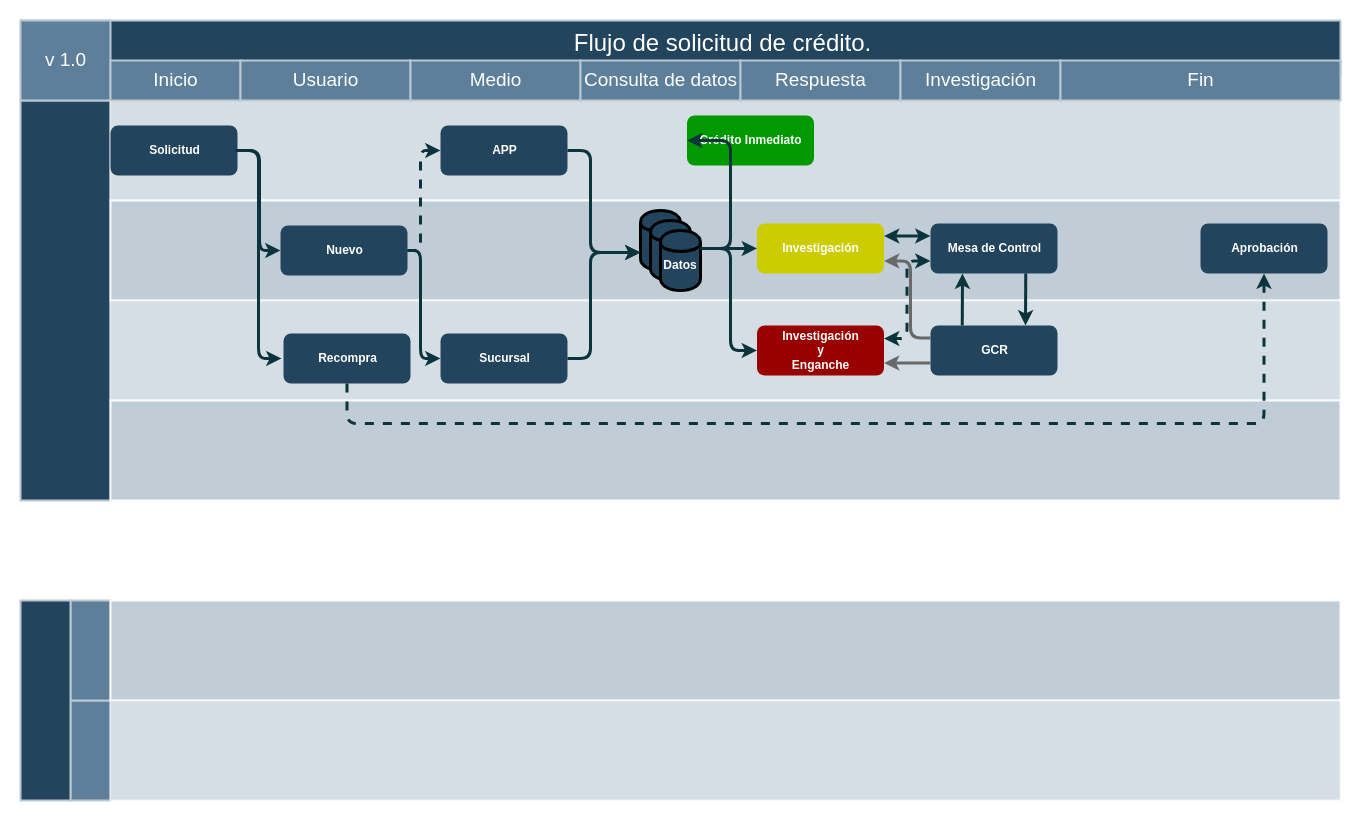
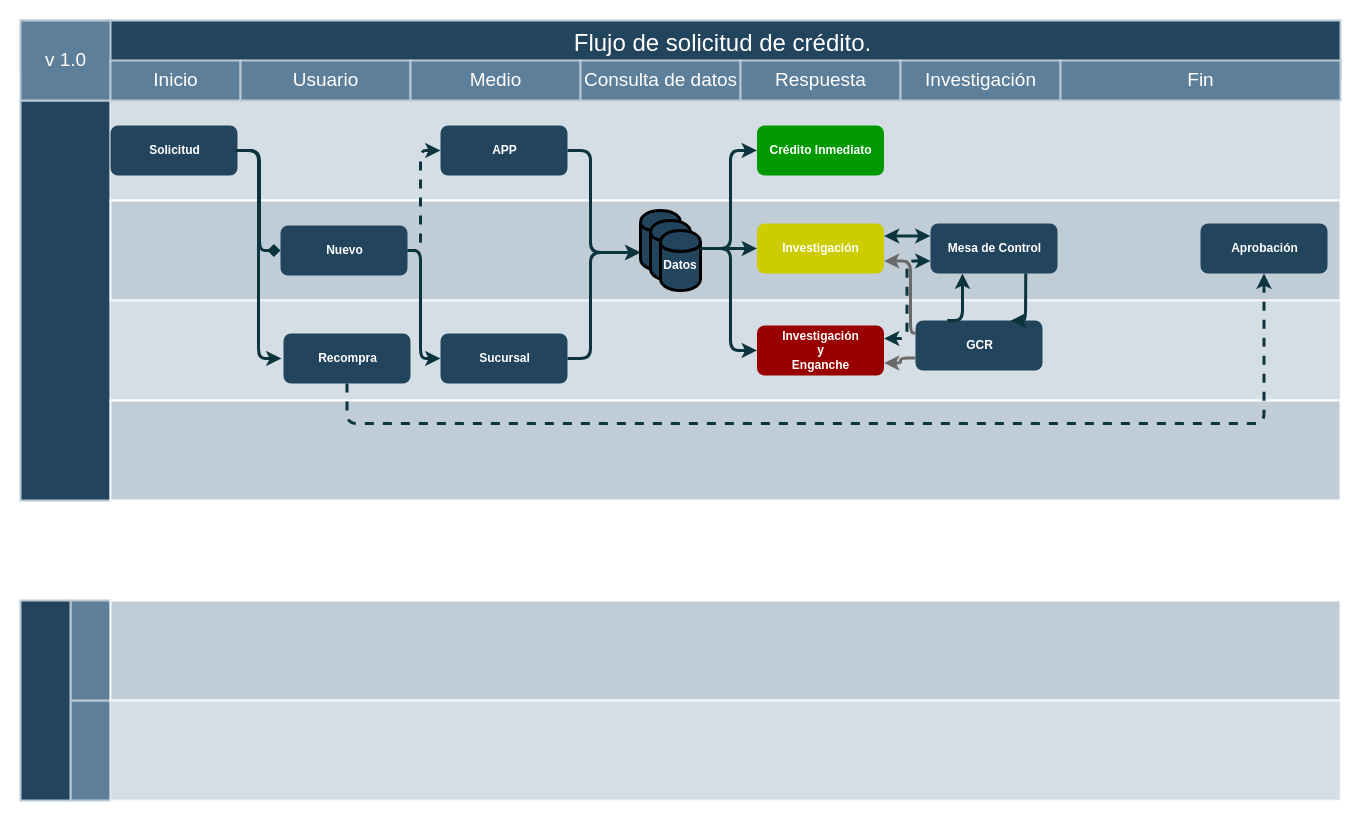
(751, 141) -> (821, 151)
(268, 251) -> (267, 251)
(994, 351) -> (979, 346)
